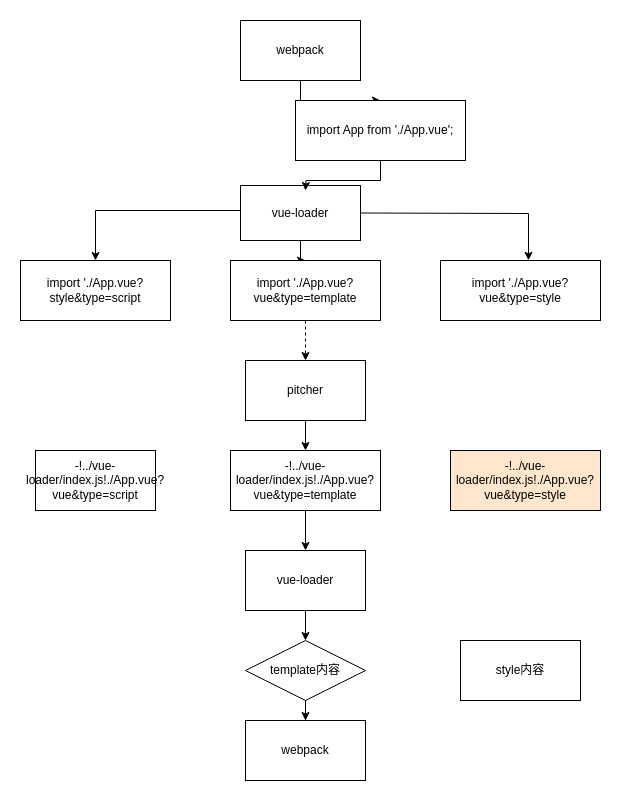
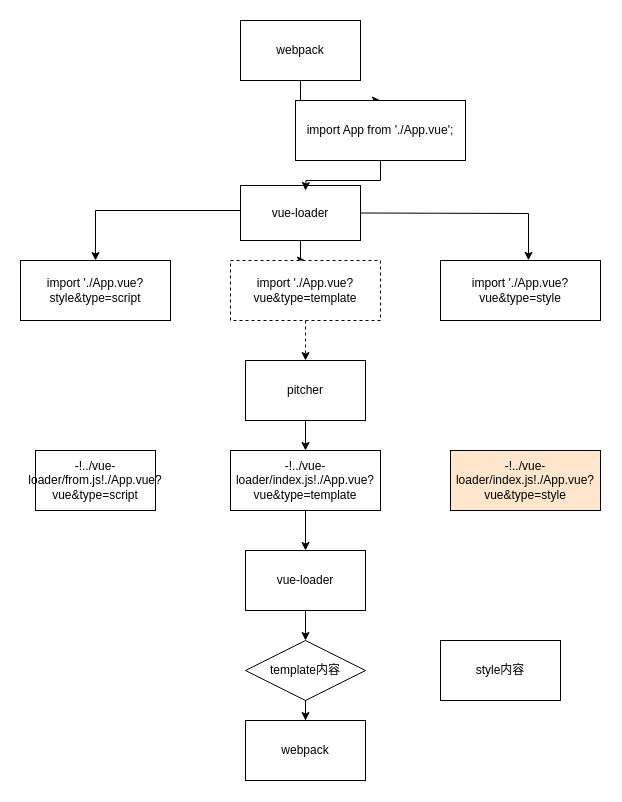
(306, 291) -> (306, 291)
(96, 481) -> (96, 481)
(521, 671) -> (501, 671)
